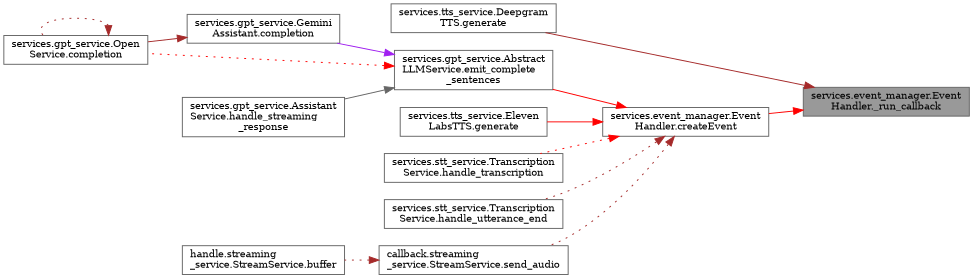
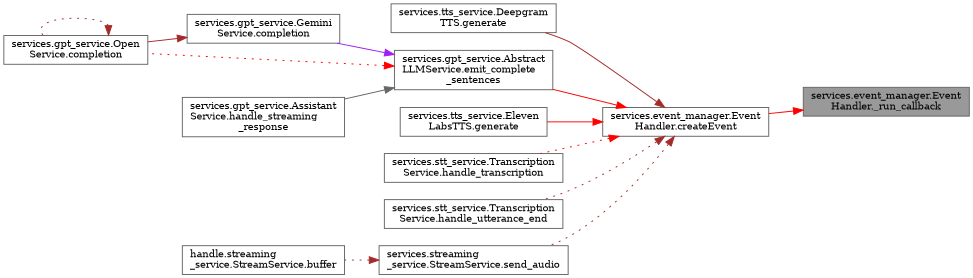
(263, 29) -> (263, 29)
(675, 59) -> (603, 64)
(474, 260) -> (474, 260)
